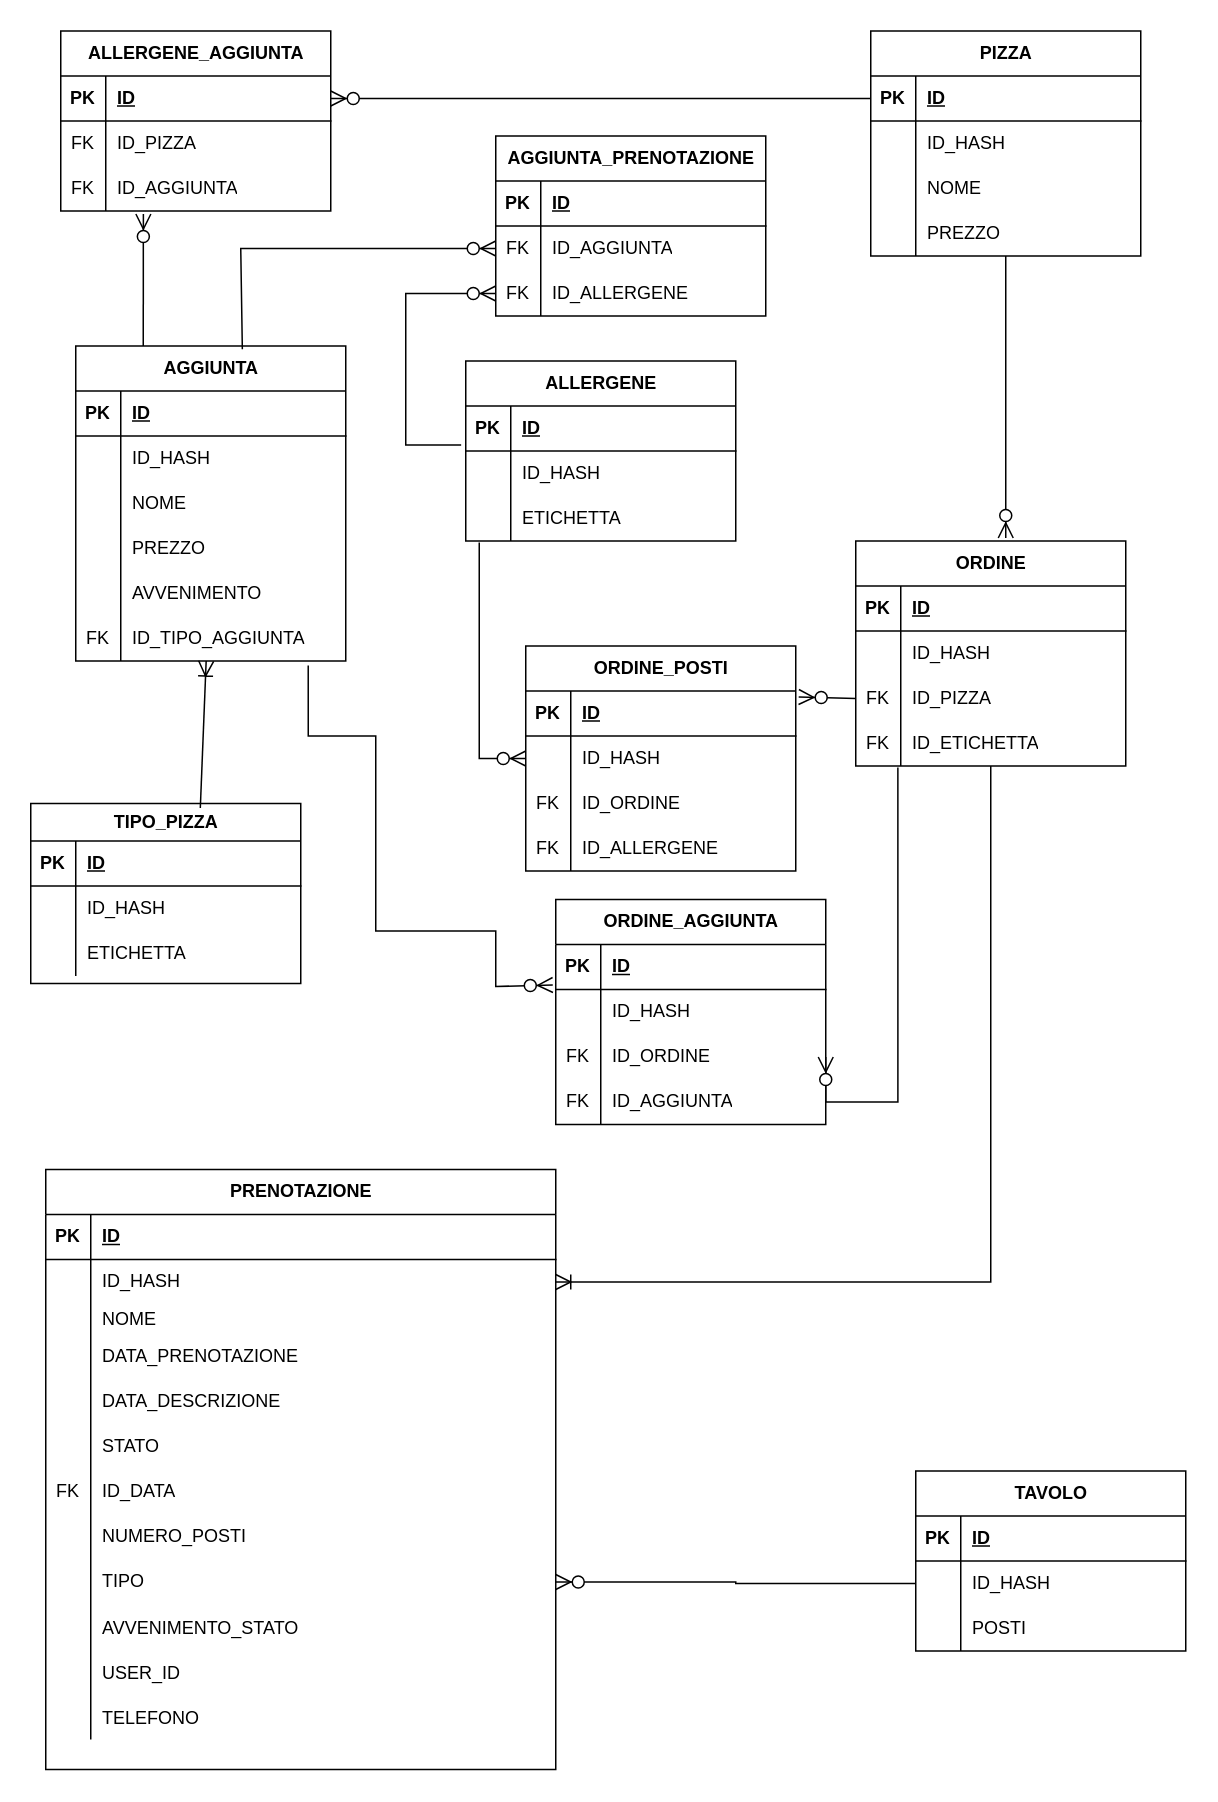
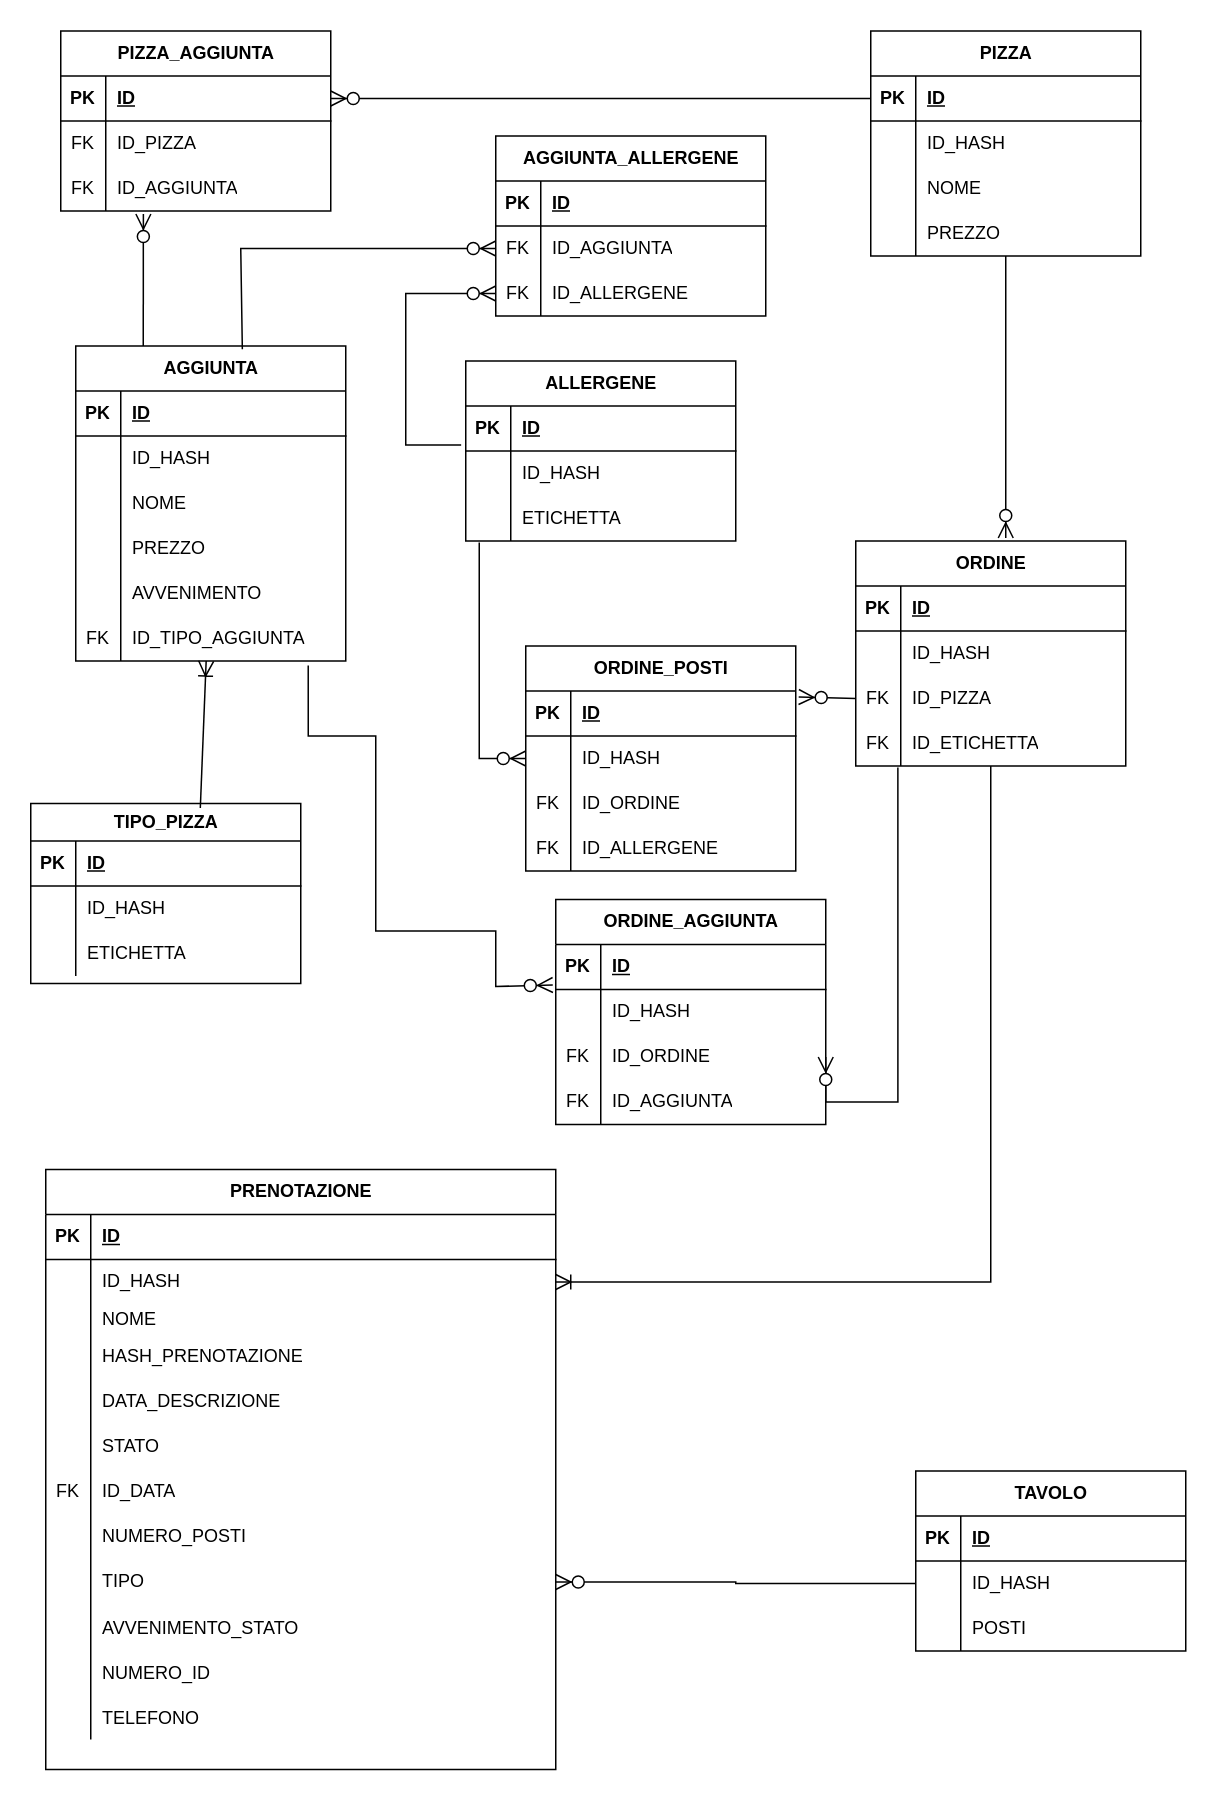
(197, 53) -> (197, 53)
(632, 158) -> (632, 158)
(188, 1357) -> (188, 1357)
(137, 1673) -> (147, 1673)
